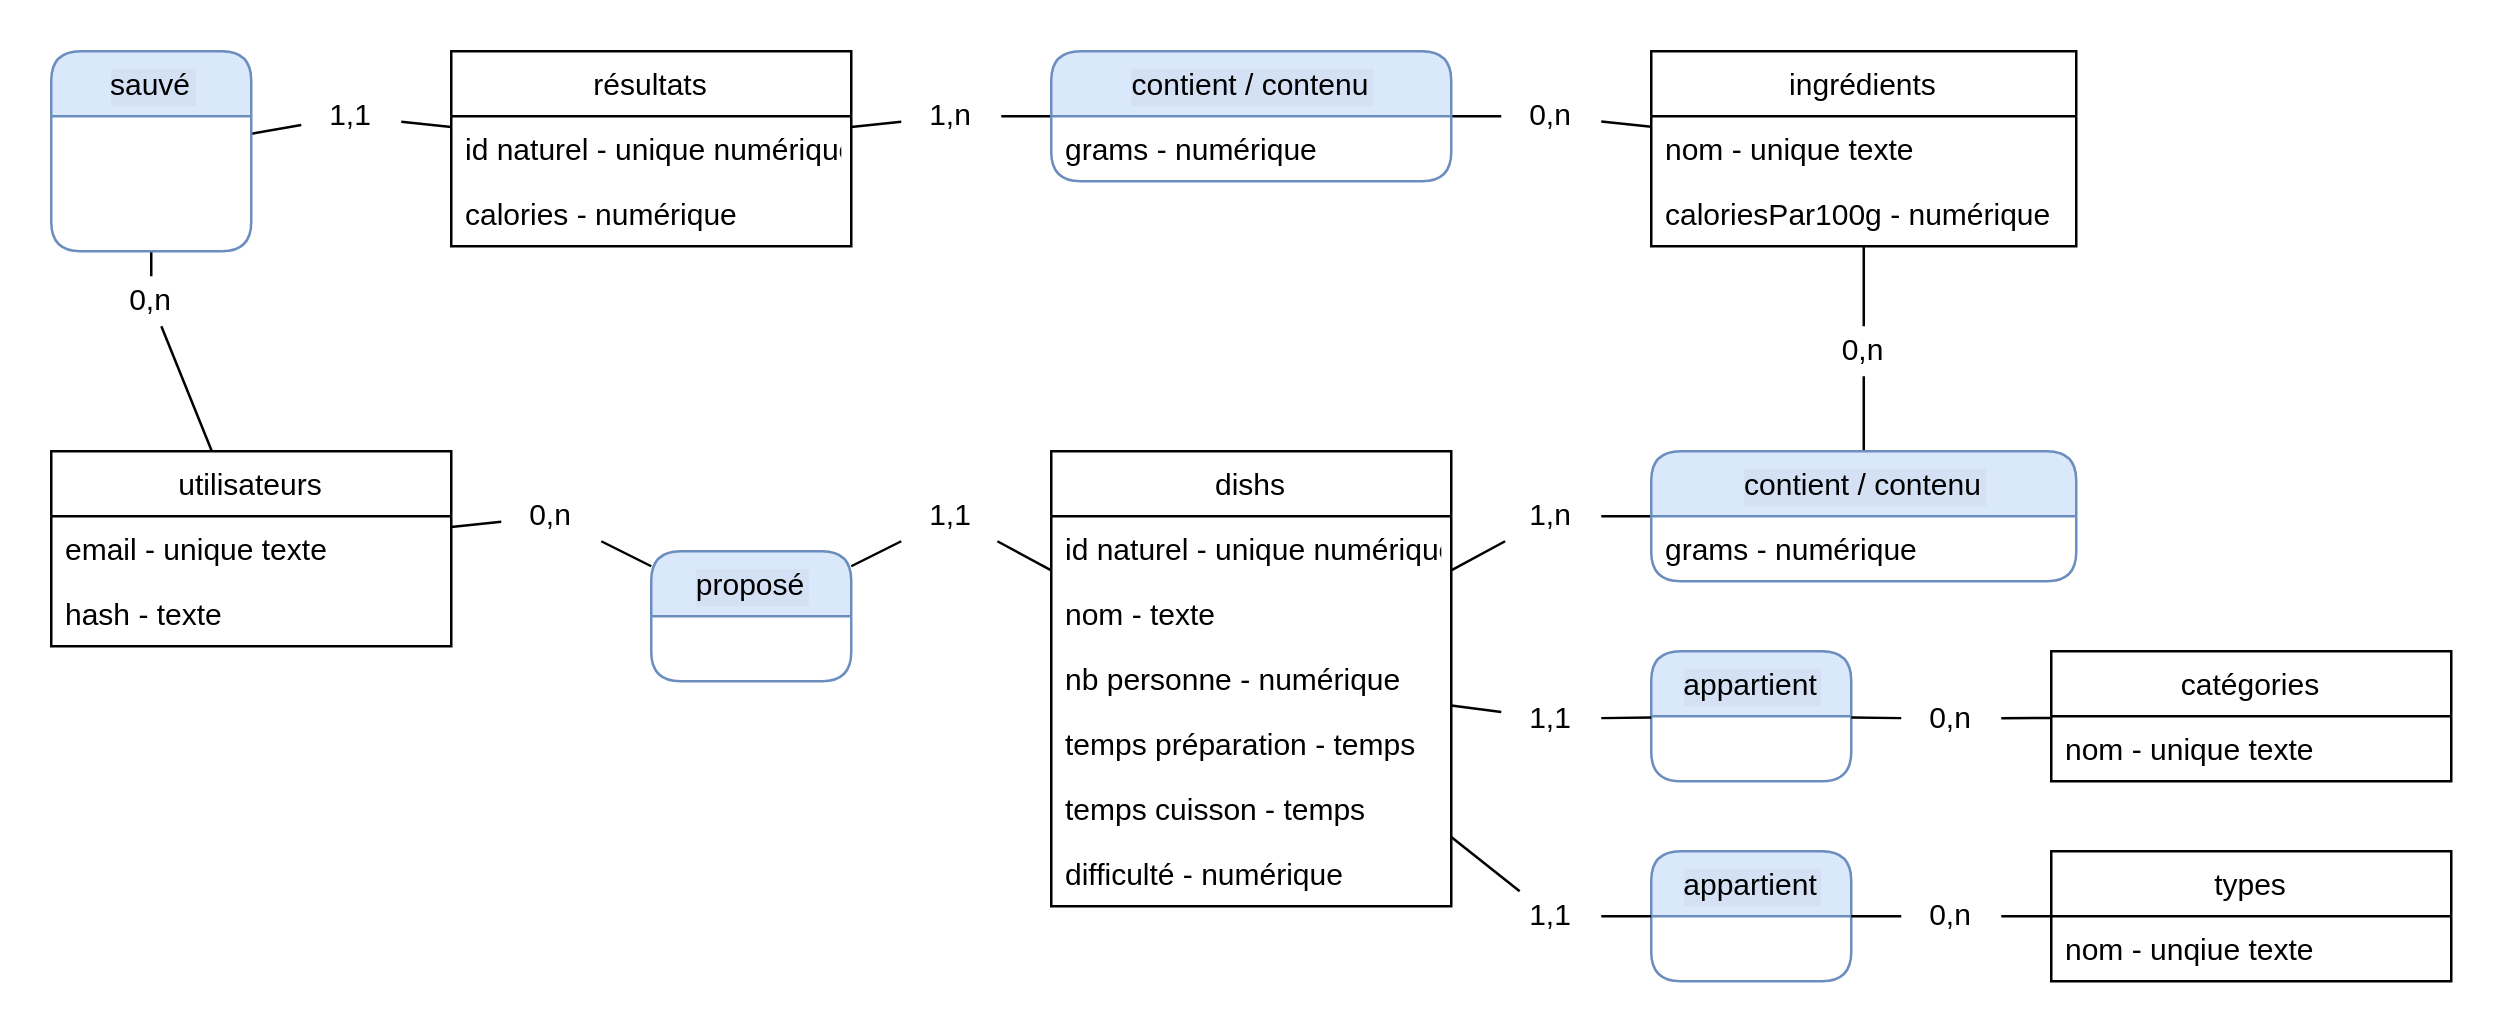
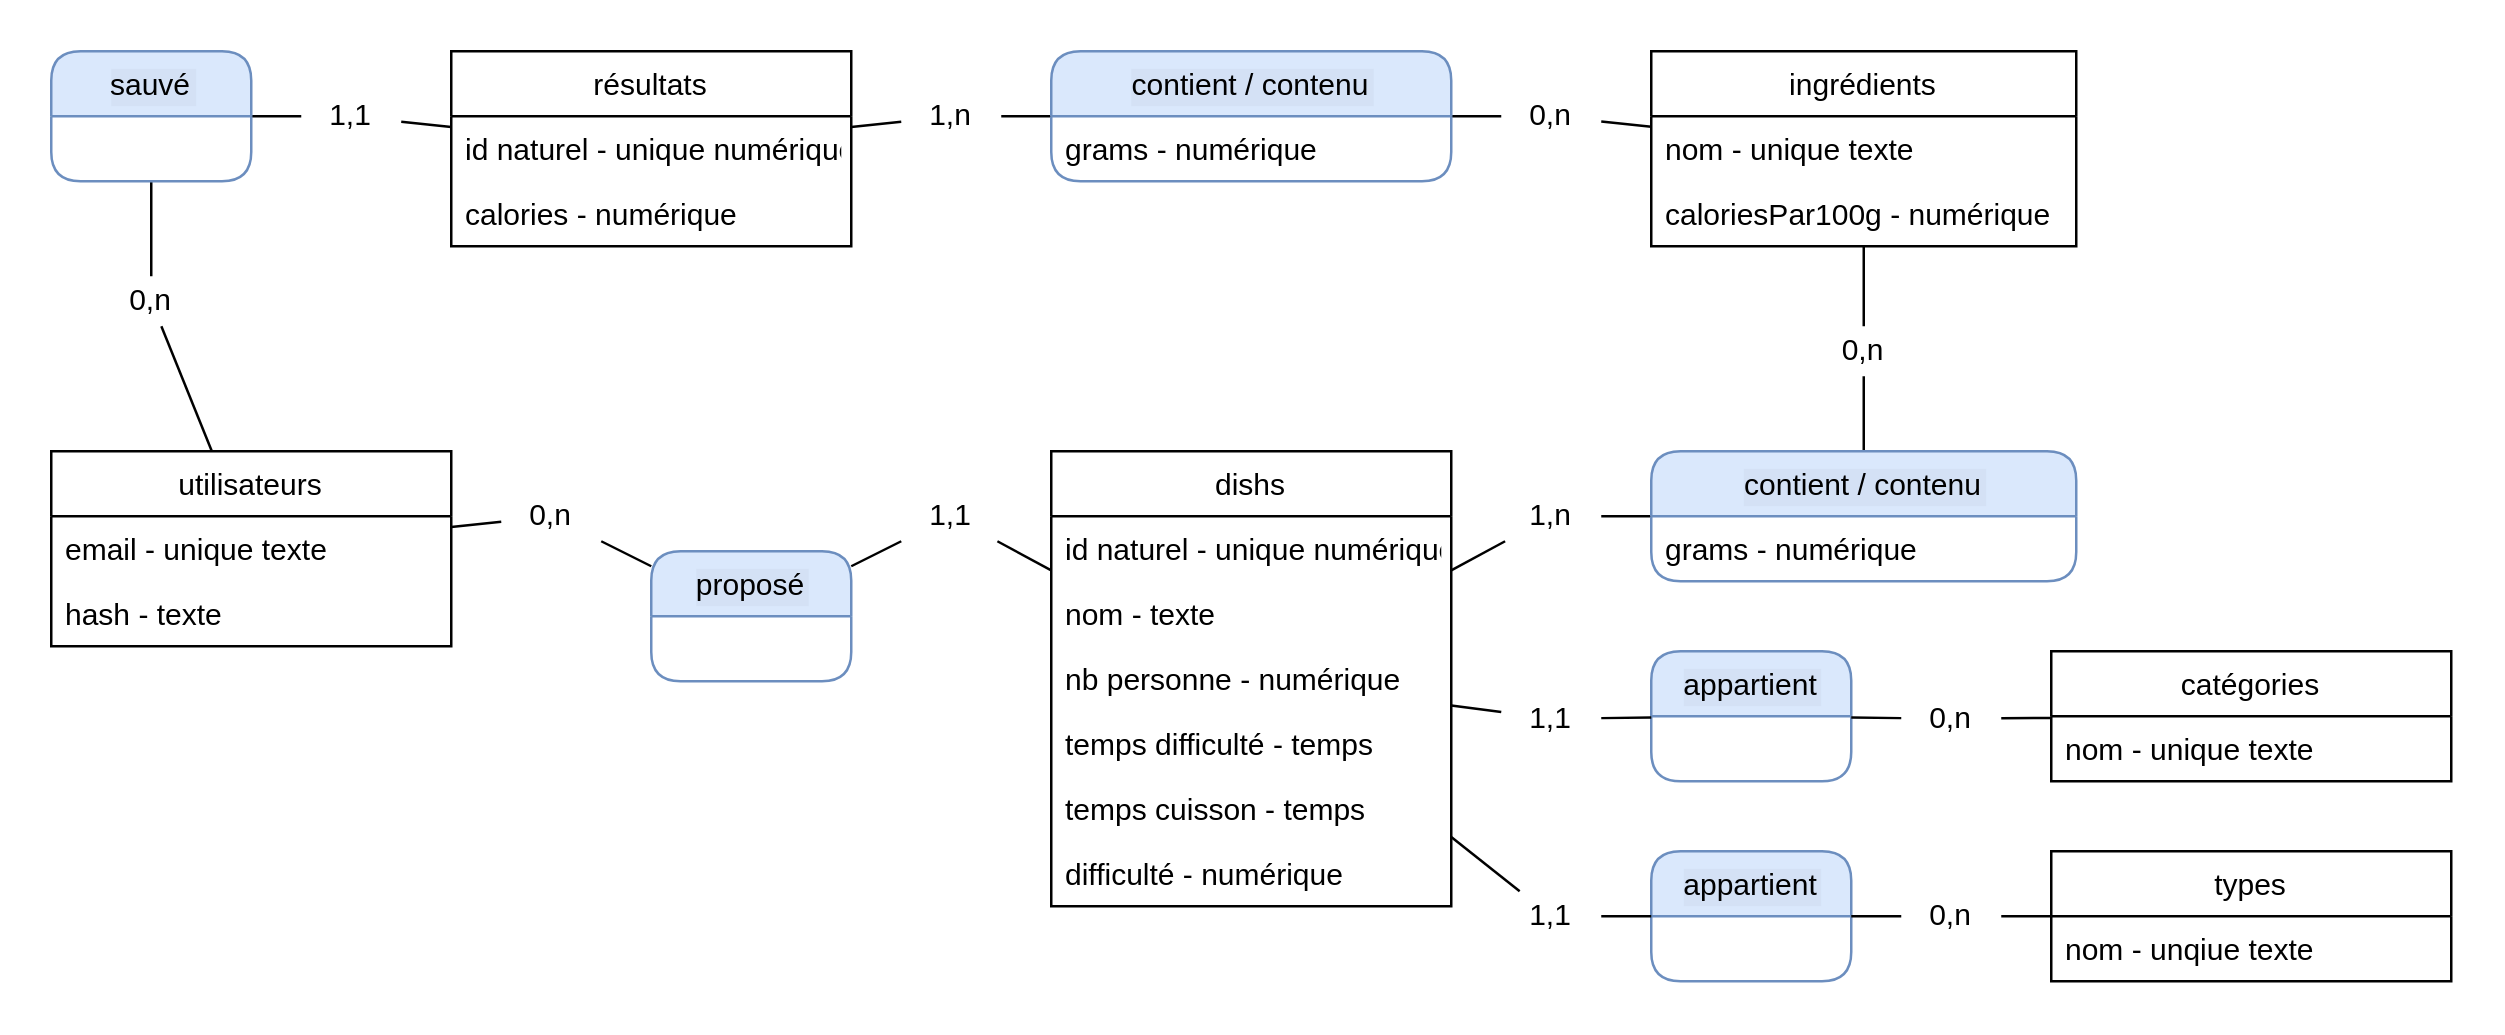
(151, 151) -> (151, 116)
(1259, 745) -> (1243, 745)
